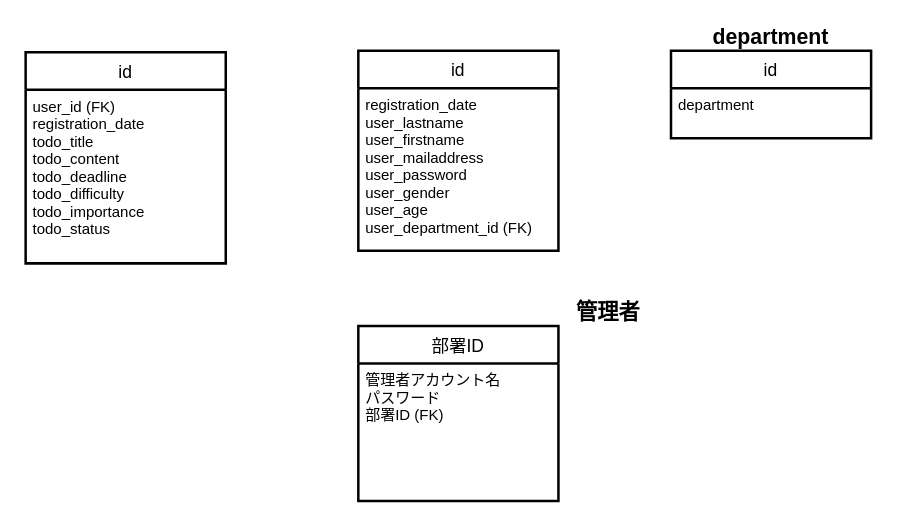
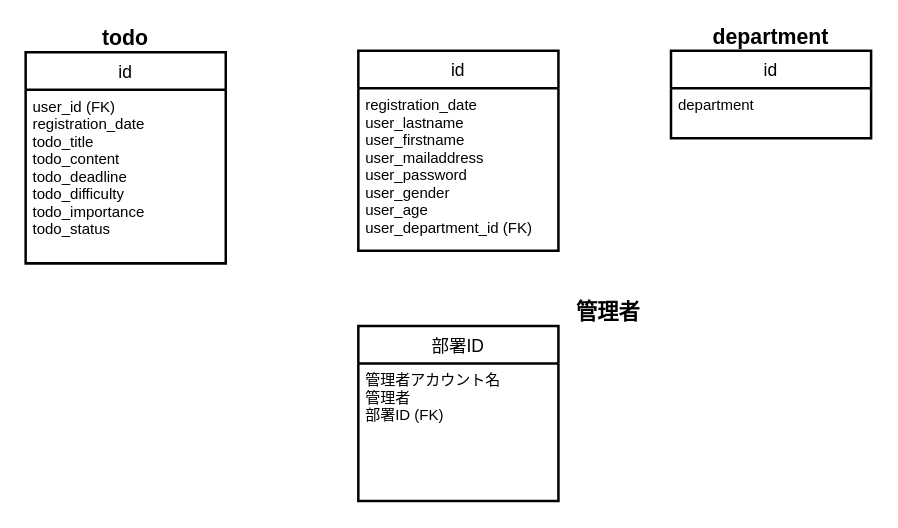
none -> (126, 39)
(433, 380) -> (433, 380)
